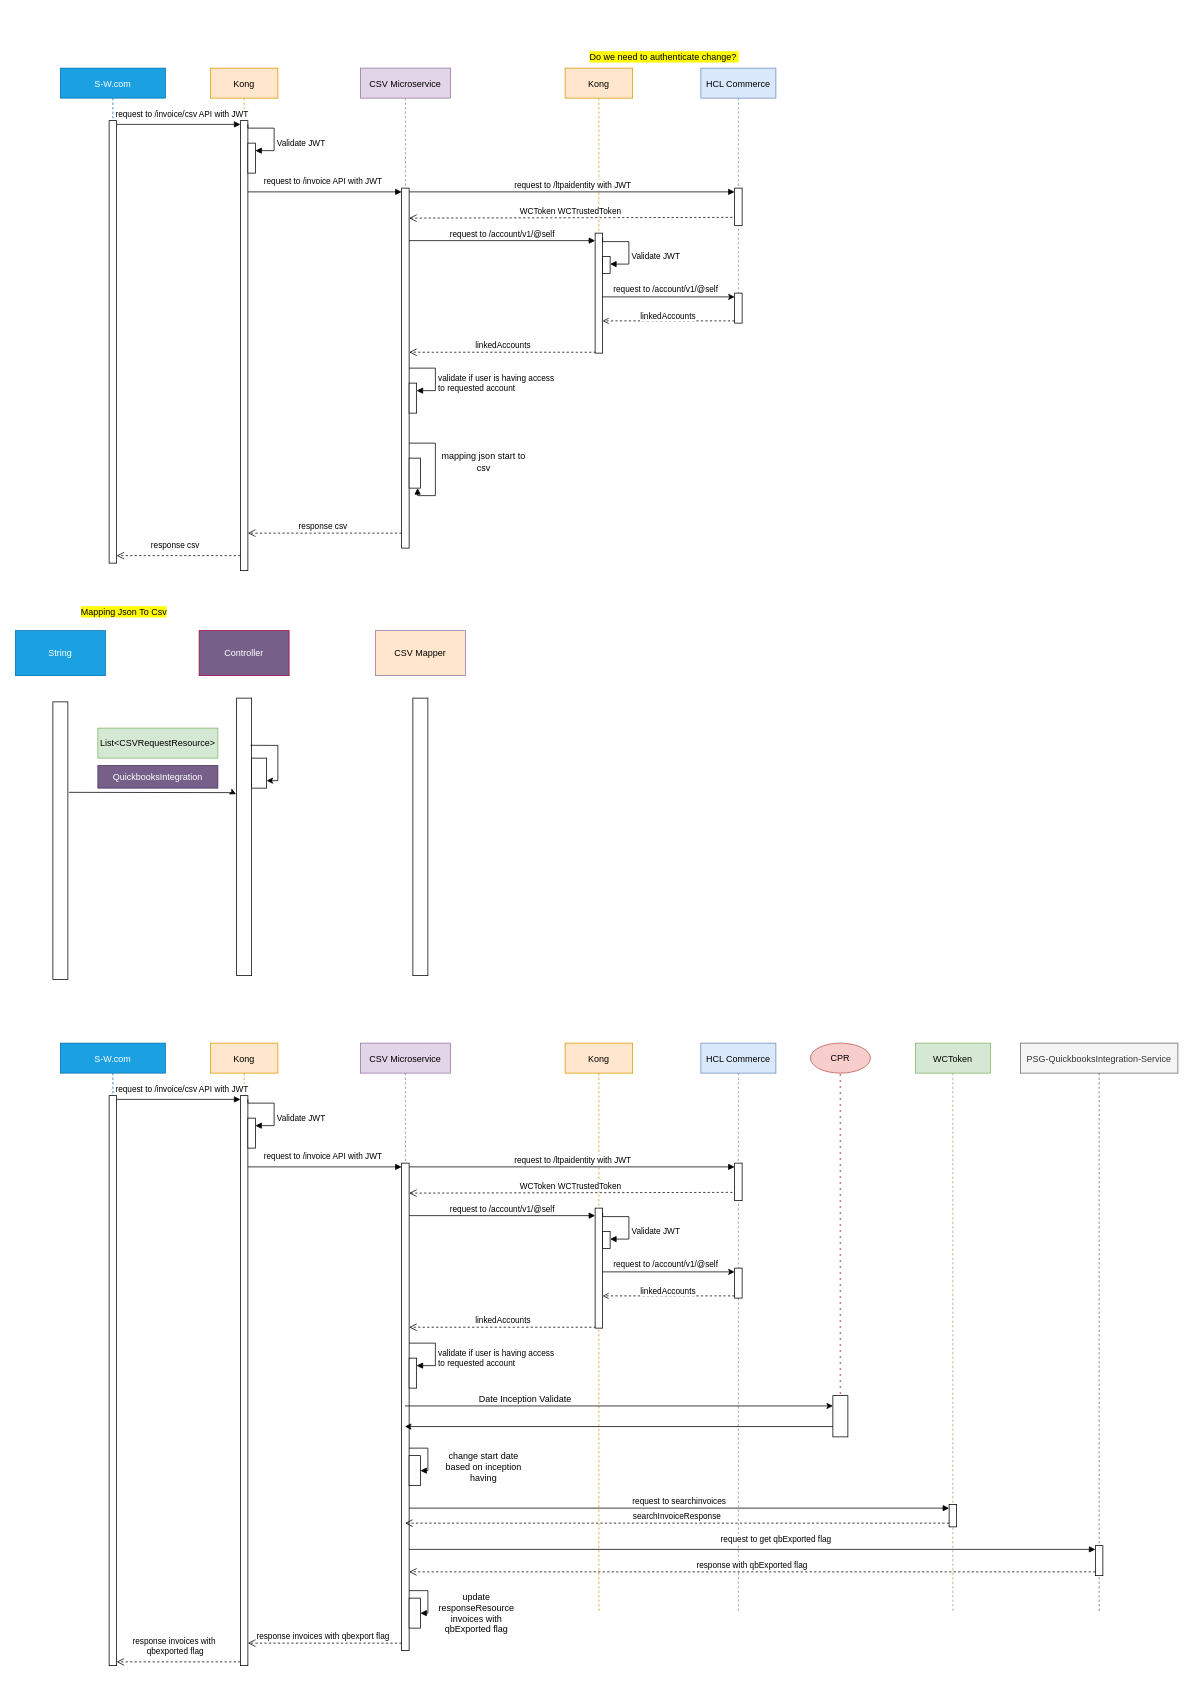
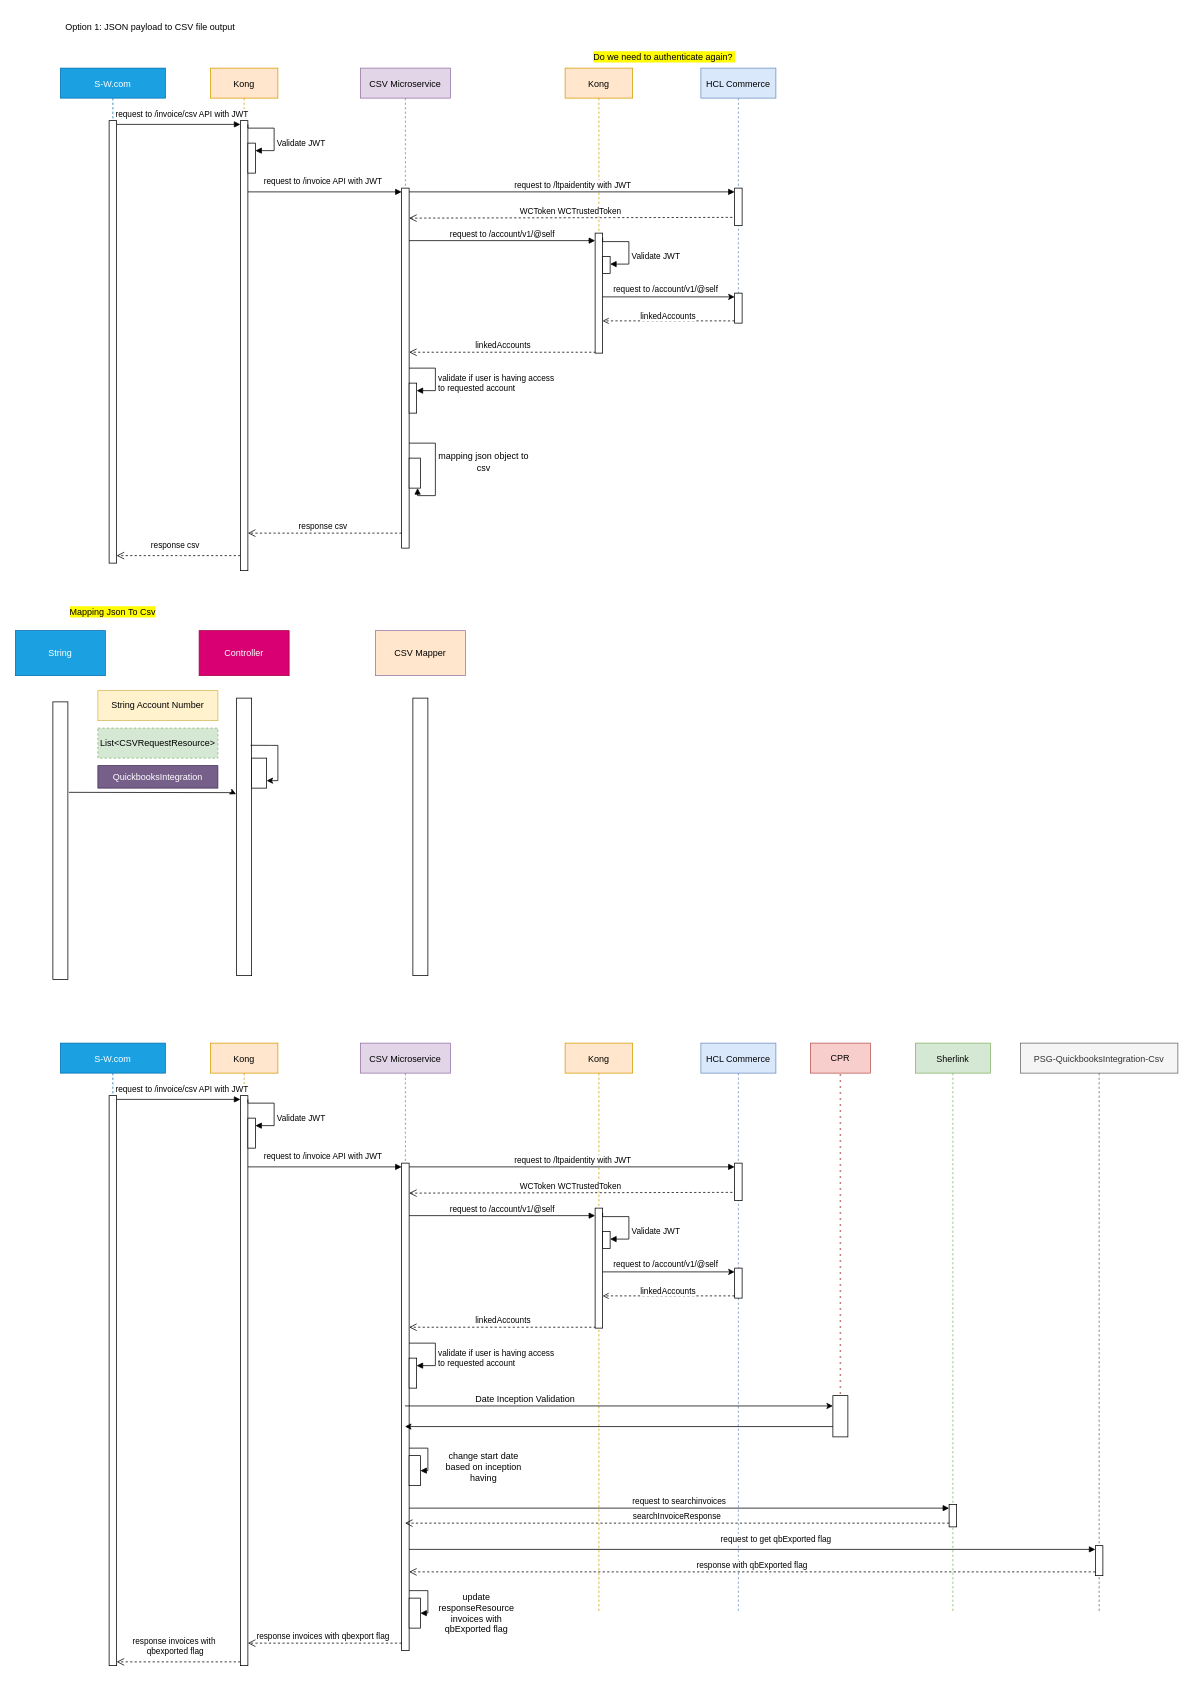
none -> (150, 27)
(665, 57) -> (665, 57)
(484, 462) -> (484, 462)
(124, 612) -> (113, 612)
(244, 653) -> (244, 653)
none -> (158, 705)
(158, 743) -> (158, 743)
(840, 1058) -> (840, 1058)
(953, 1058) -> (953, 1058)
(1099, 1058) -> (1099, 1058)
(525, 1399) -> (525, 1399)
